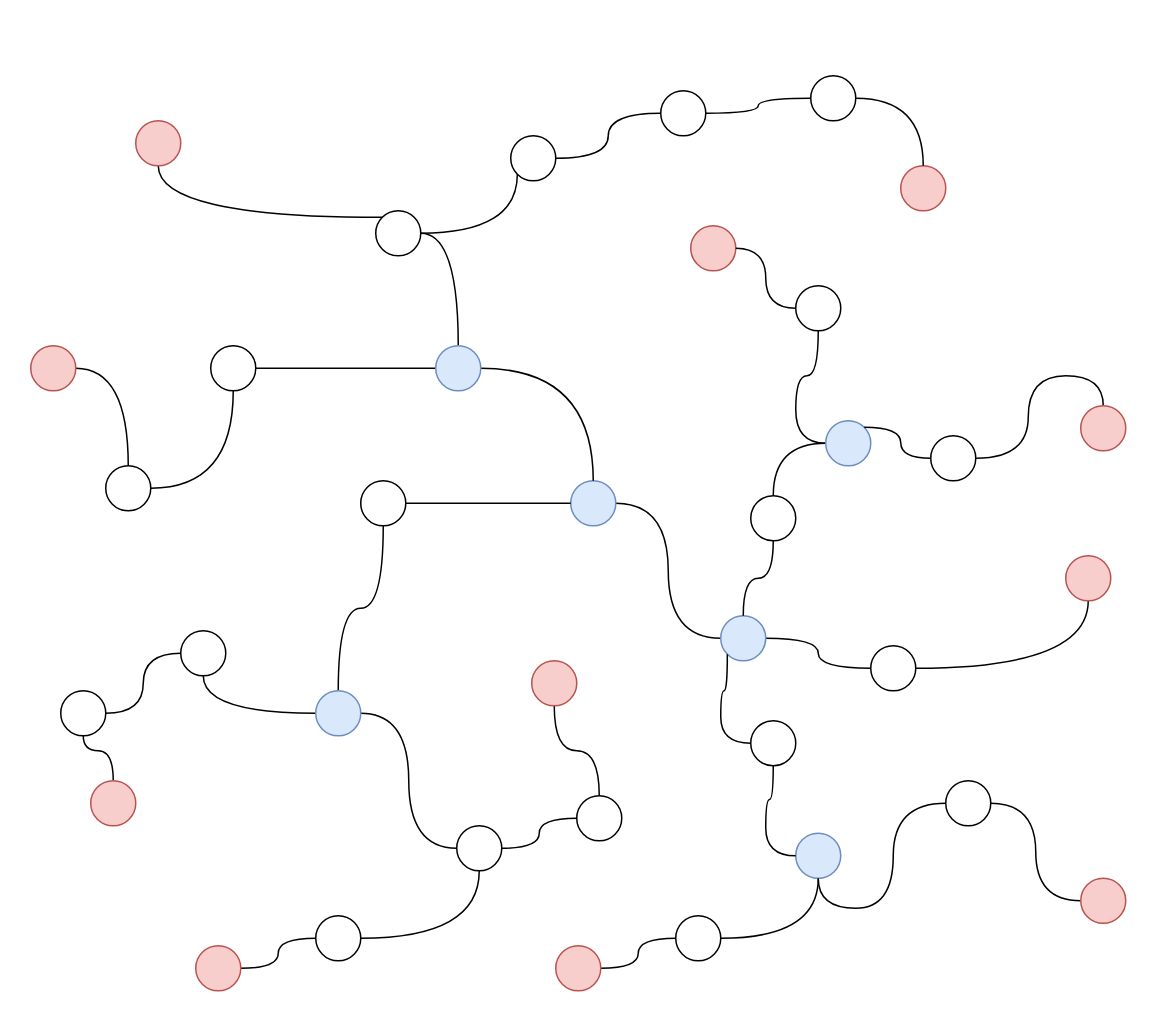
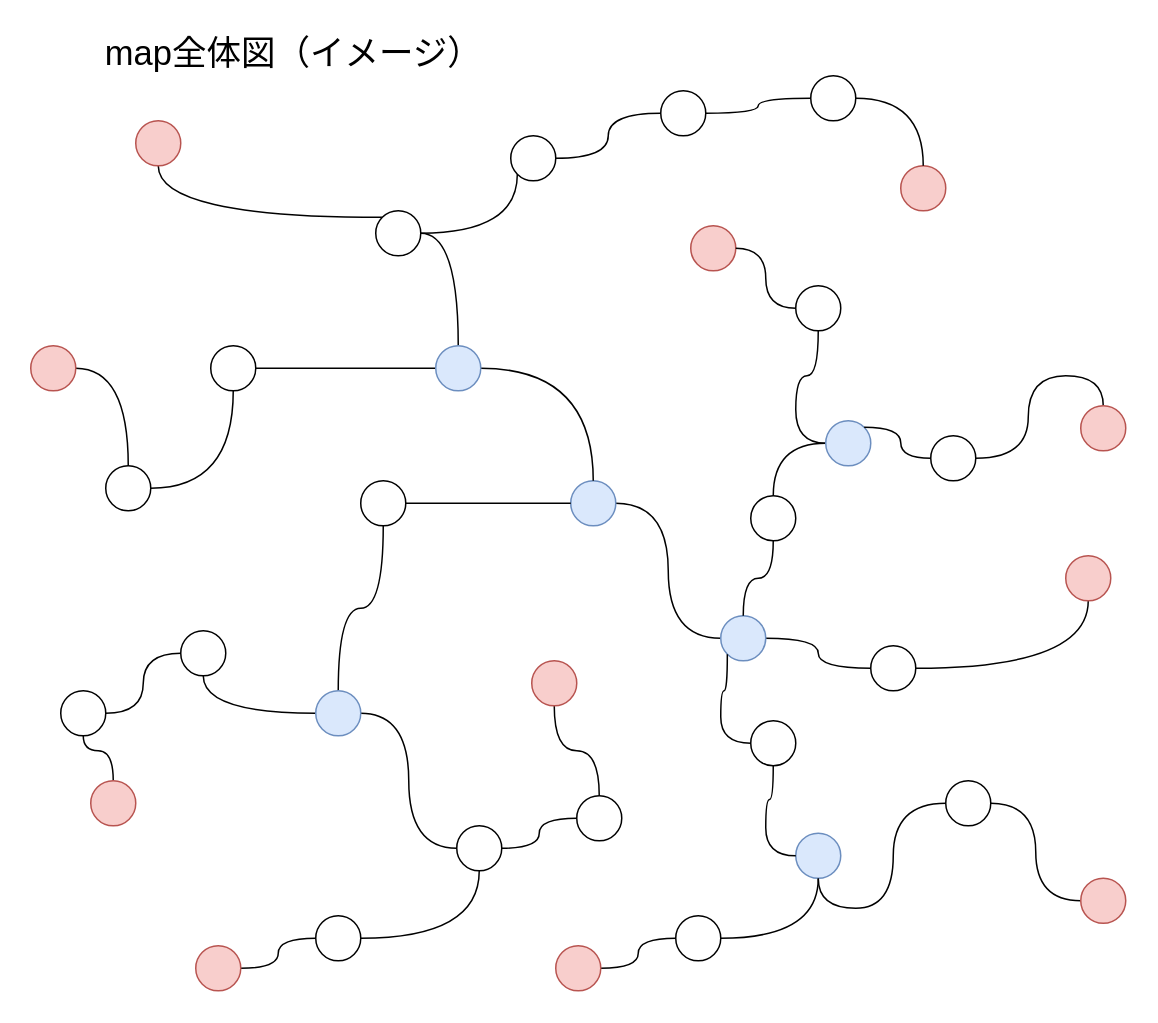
none -> (293, 53)
